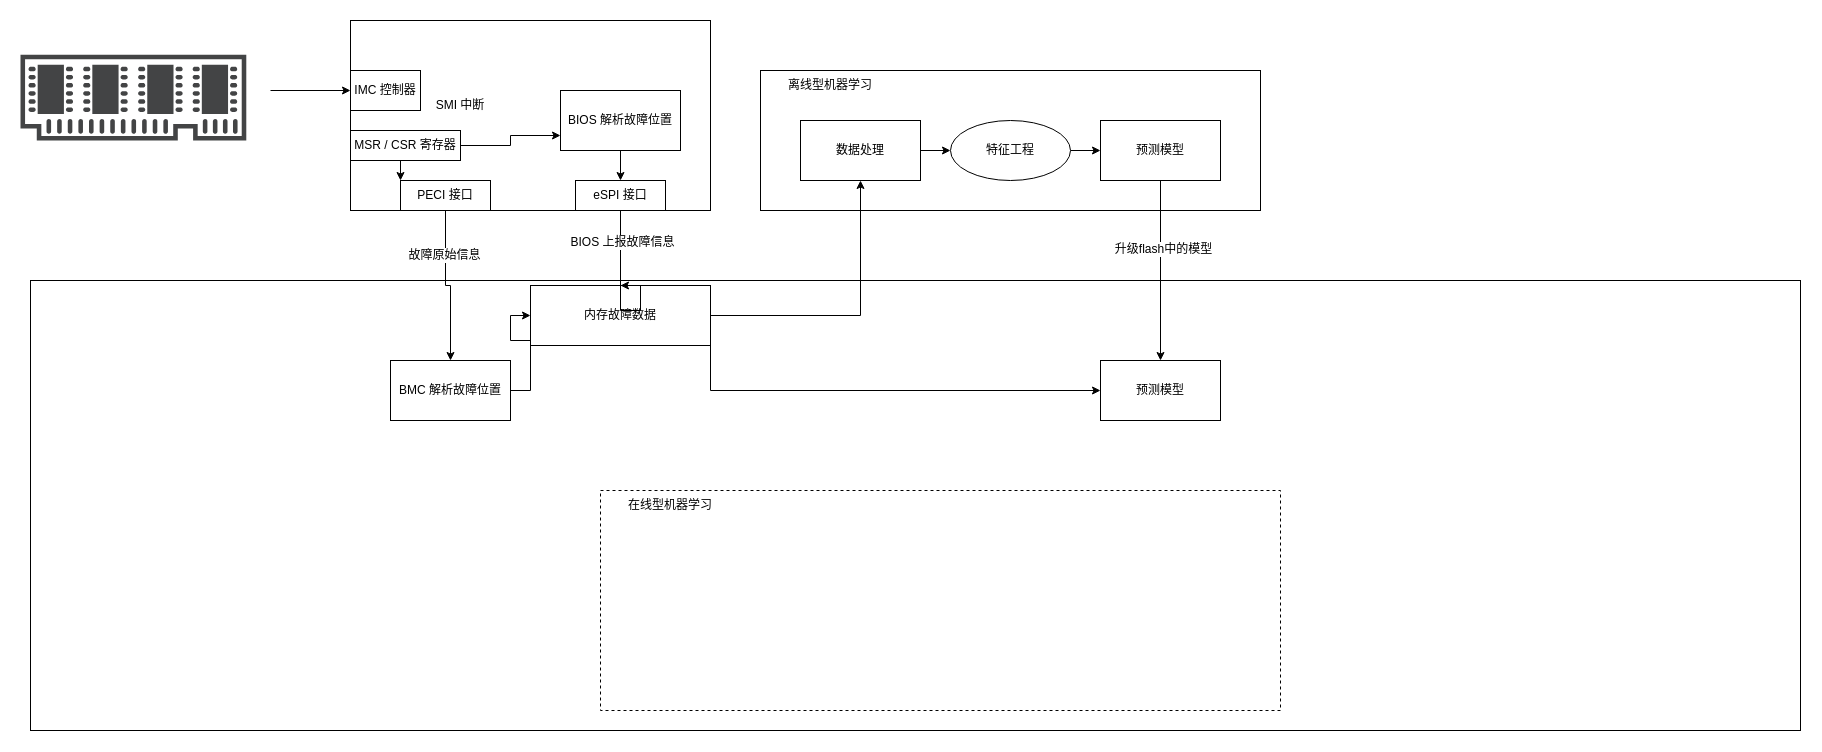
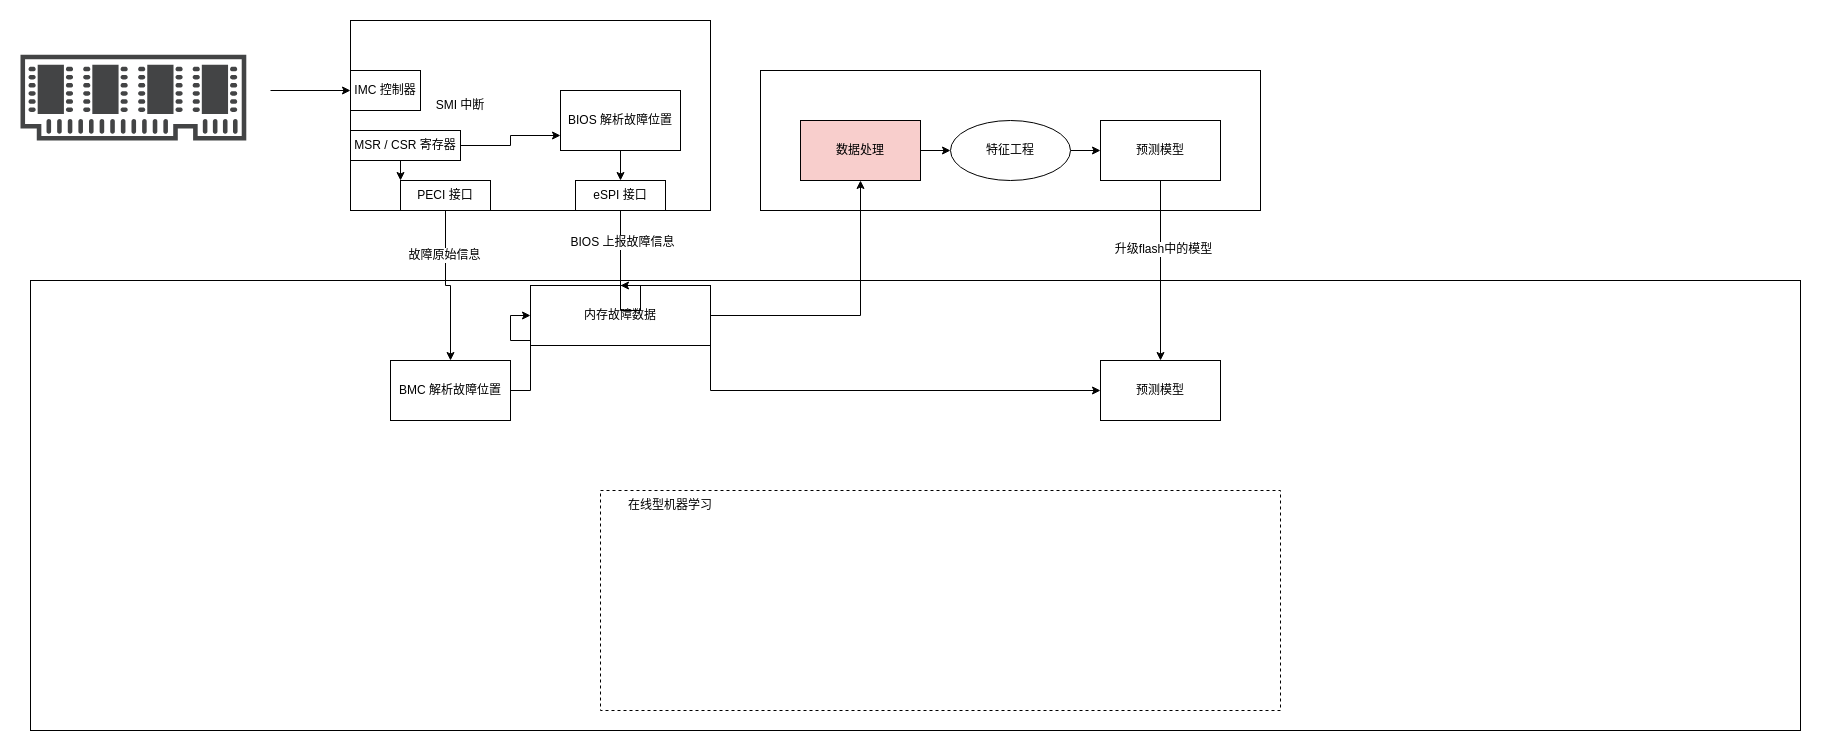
(831, 86) -> none
(861, 151) -> (861, 151)
